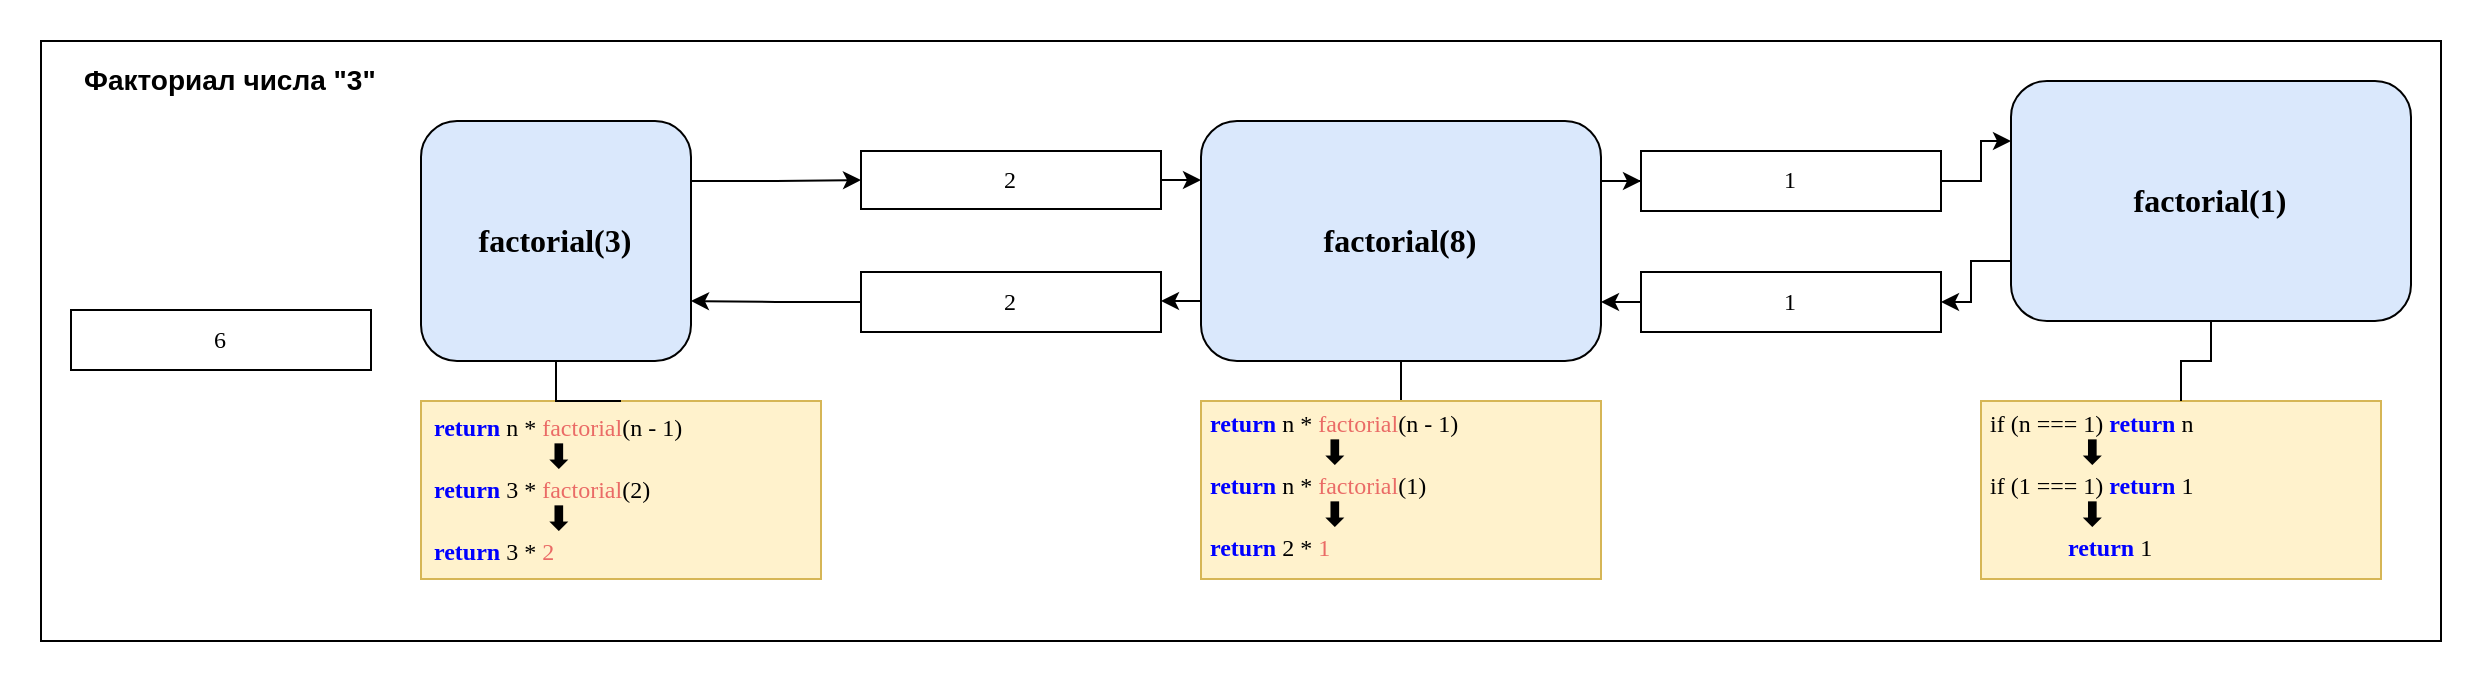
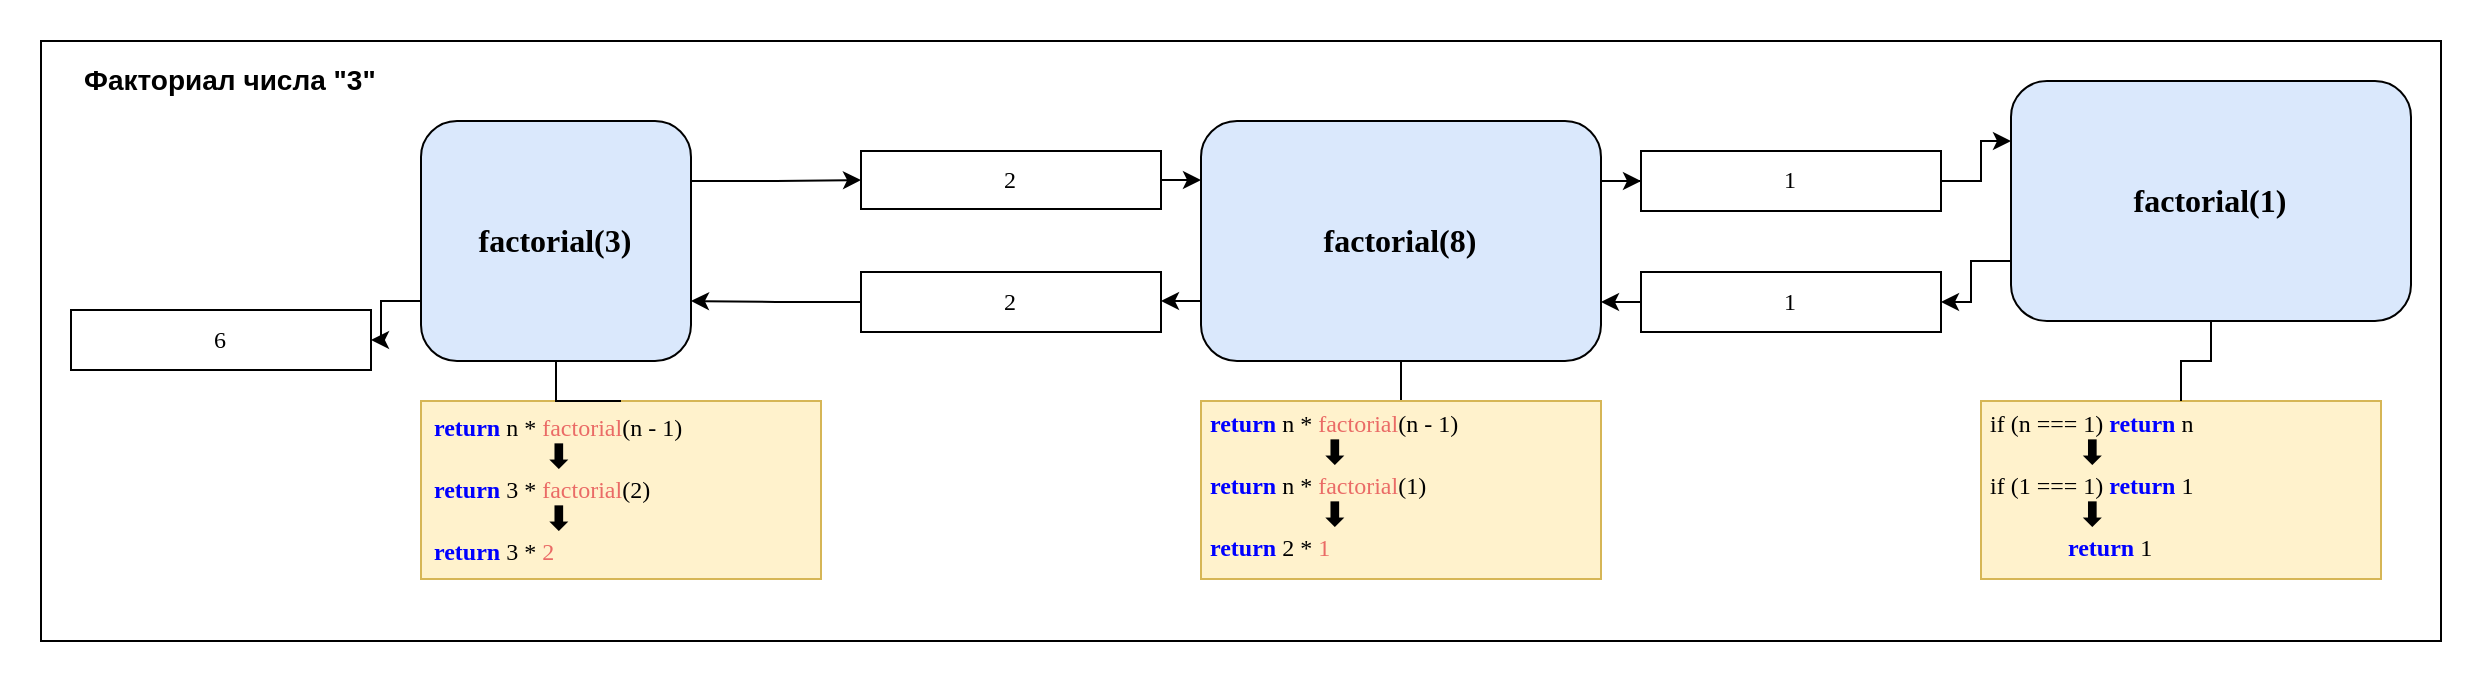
none -> (381, 301)
